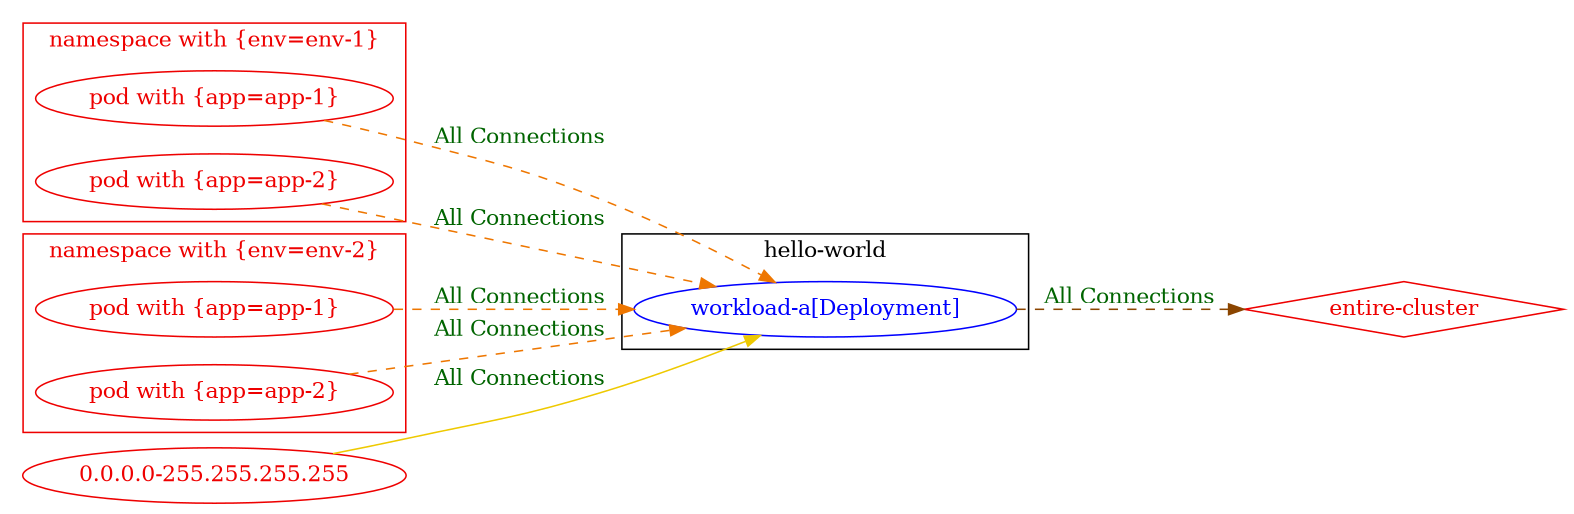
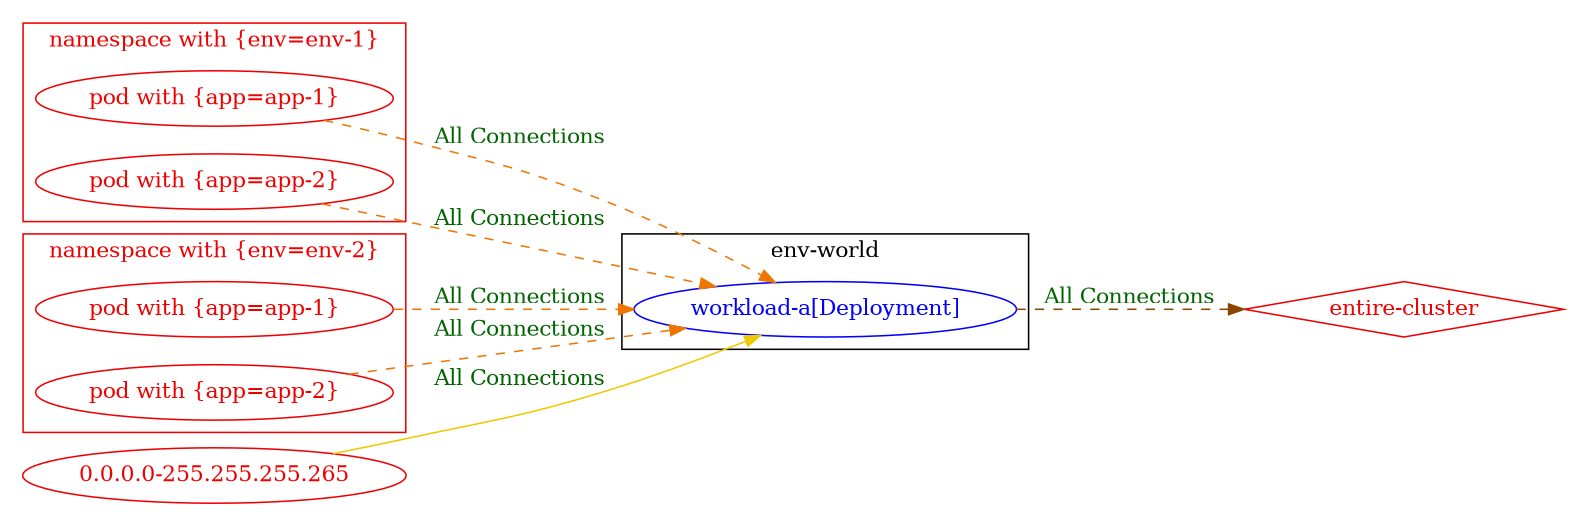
(825, 252) -> (825, 252)
(214, 476) -> (214, 476)
